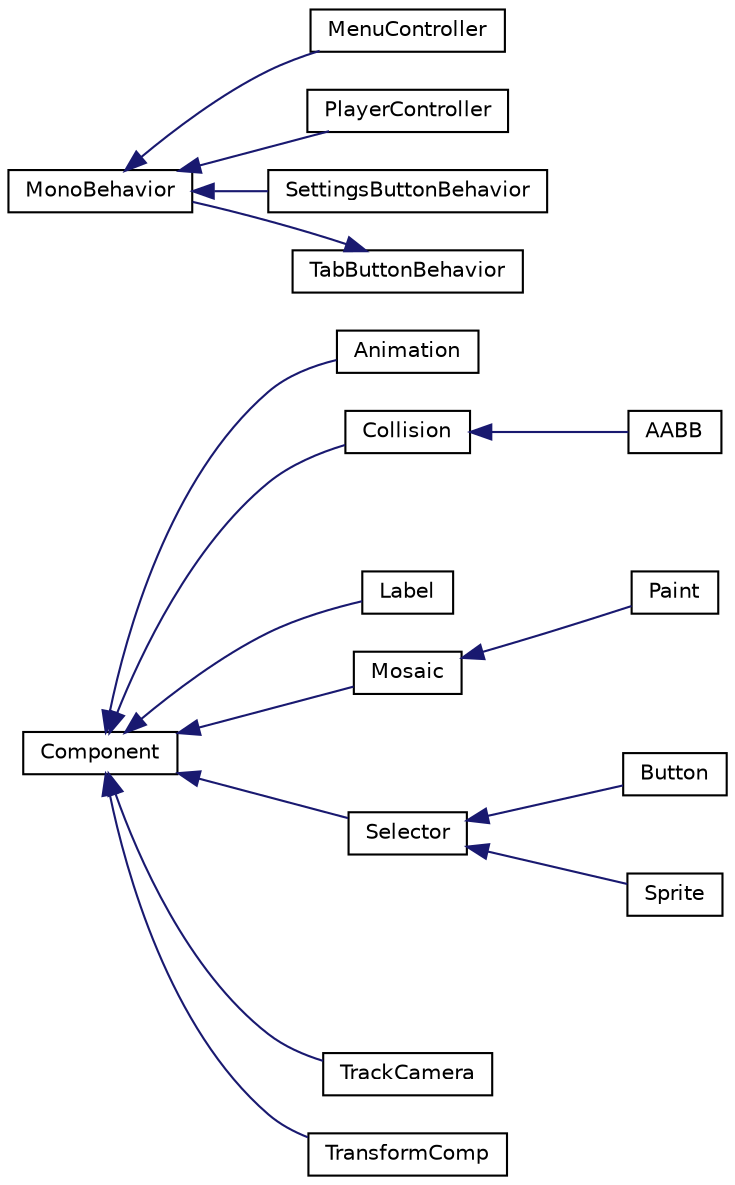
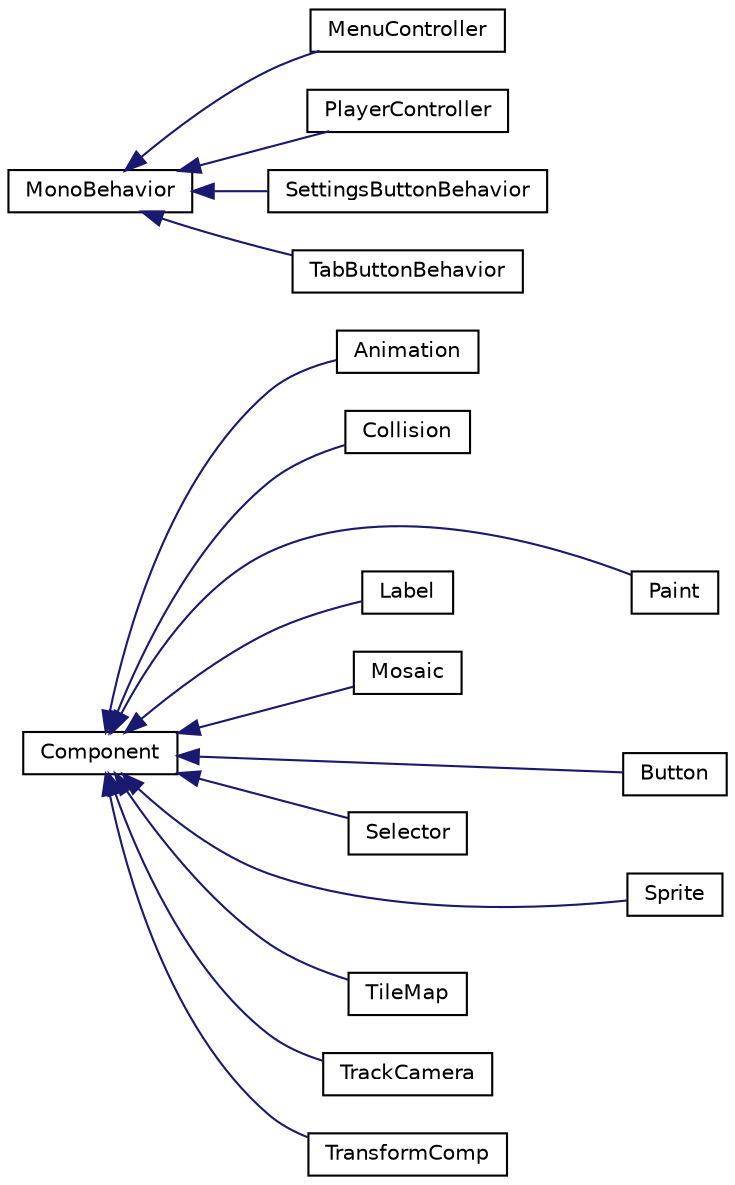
(270, 221) -> (227, 238)
(675, 432) -> none
(557, 630) -> (341, 532)
(555, 801) -> (411, 765)
(557, 868) -> (368, 898)
none -> (408, 994)
